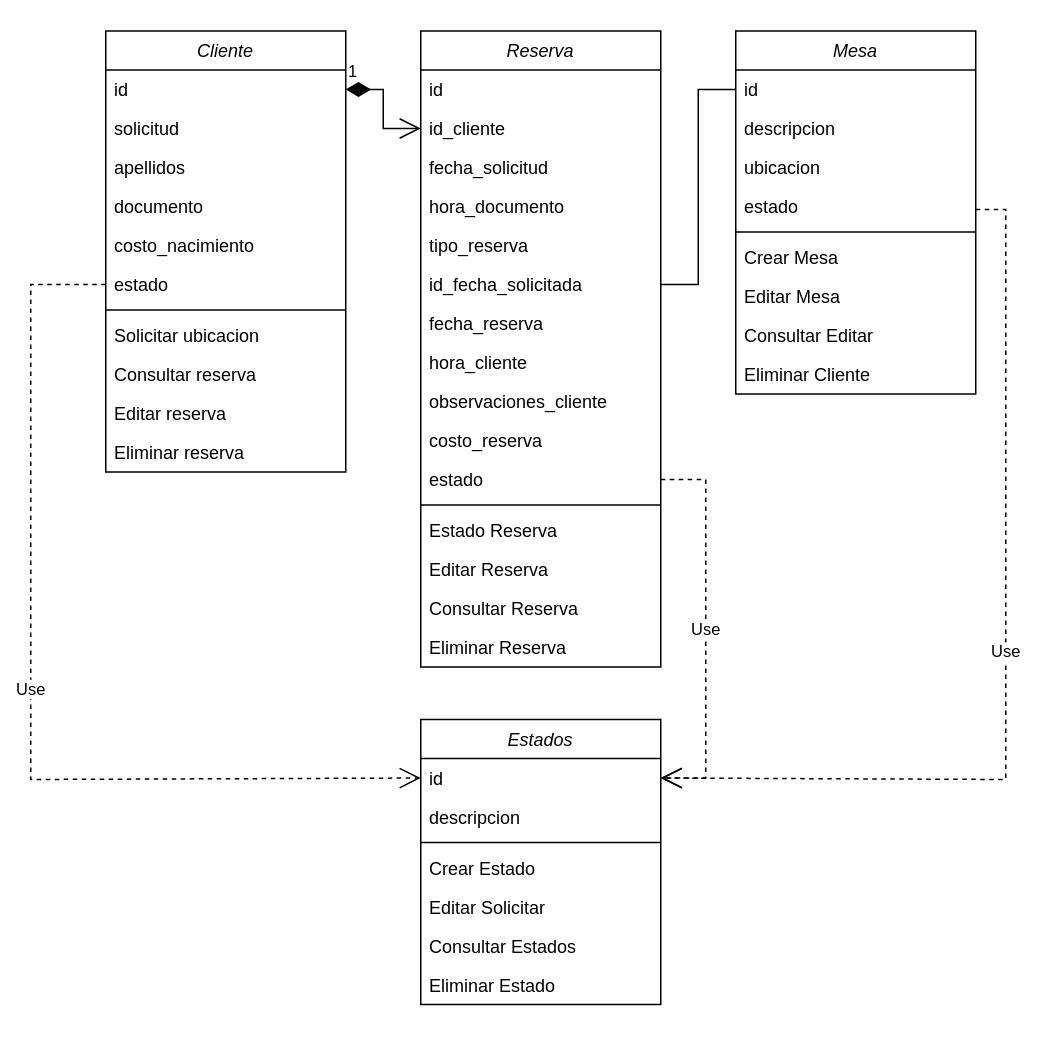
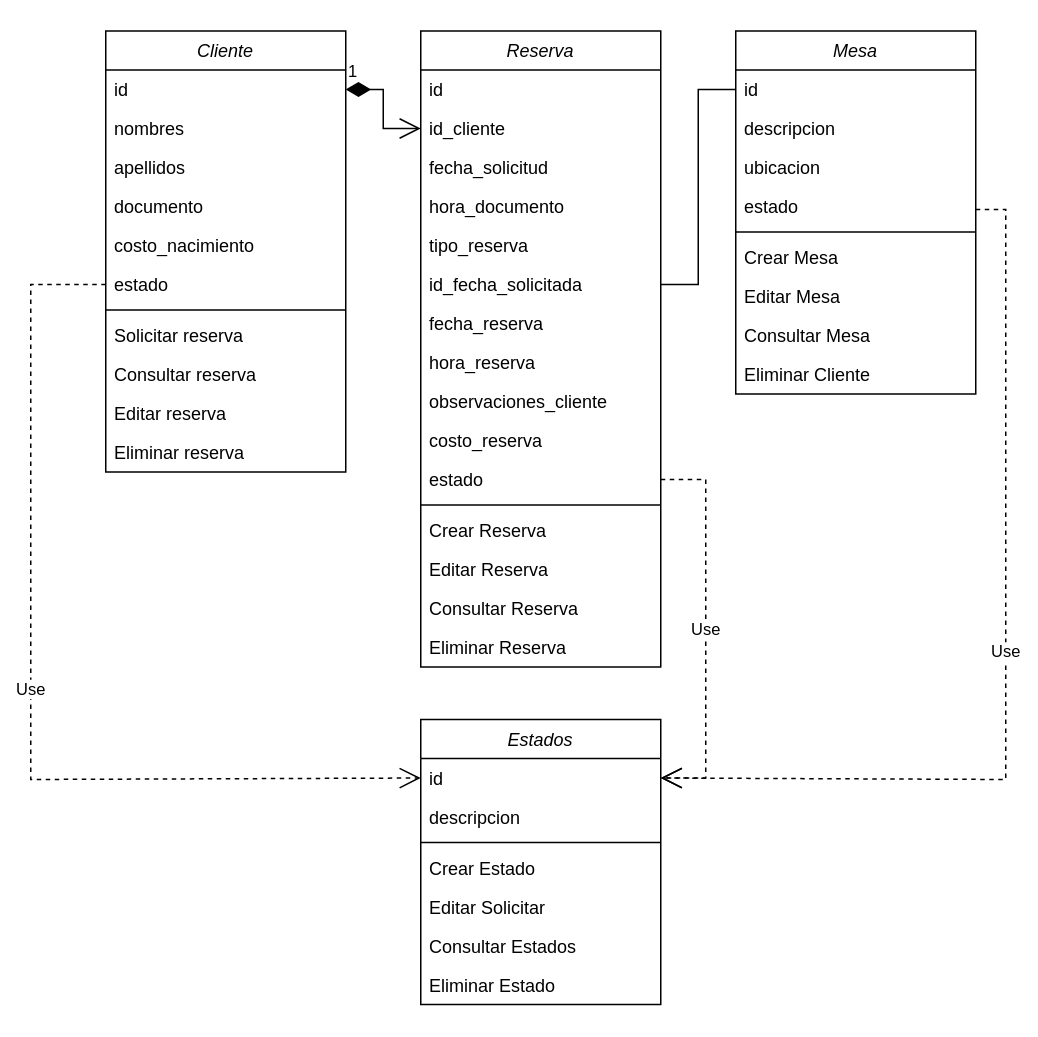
(152, 129) -> (149, 129)
(196, 336) -> (190, 336)
(818, 336) -> (810, 336)
(485, 363) -> (489, 363)
(497, 531) -> (492, 531)
